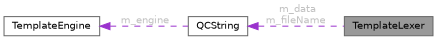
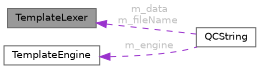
(301, 26) -> (151, 29)
